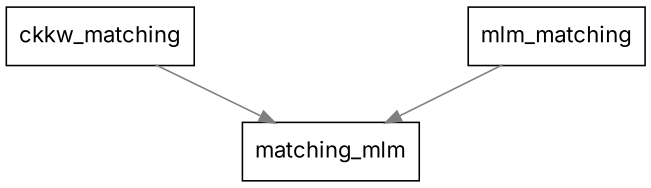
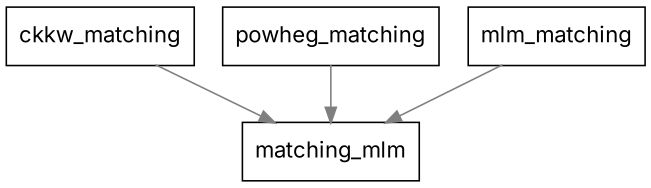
none -> (331, 36)
